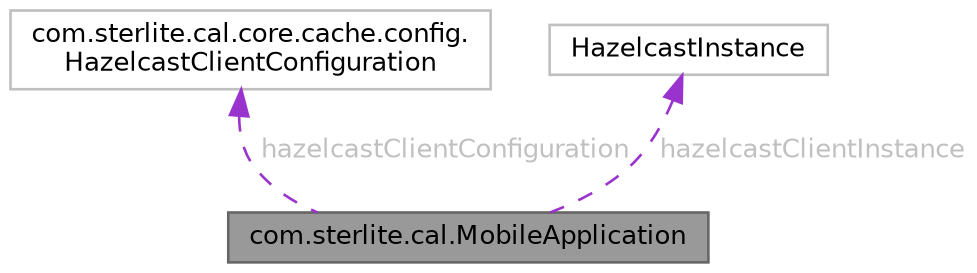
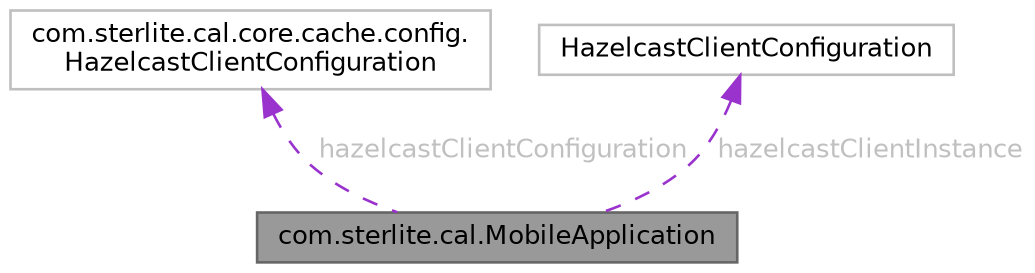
(689, 50) -> (746, 50)
